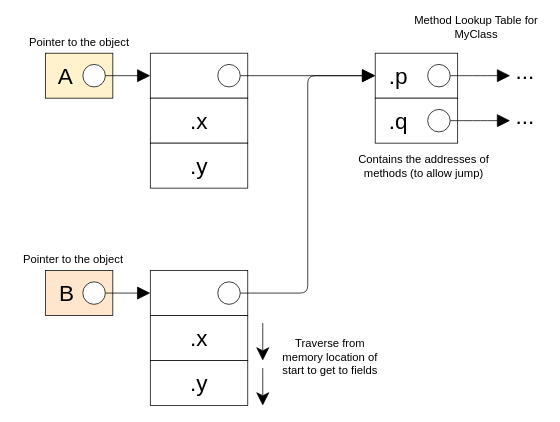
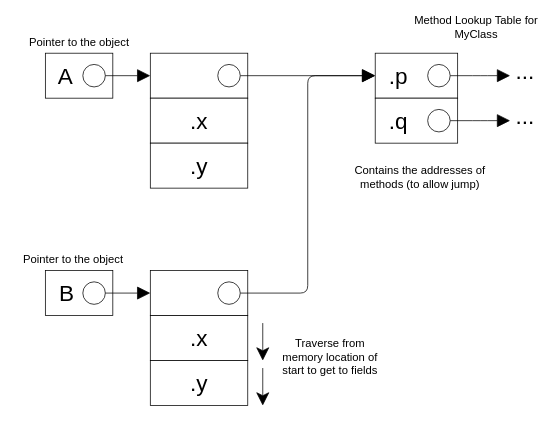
(79, 75) -> (79, 75)
(424, 165) -> (420, 177)
(79, 293) -> (79, 293)
